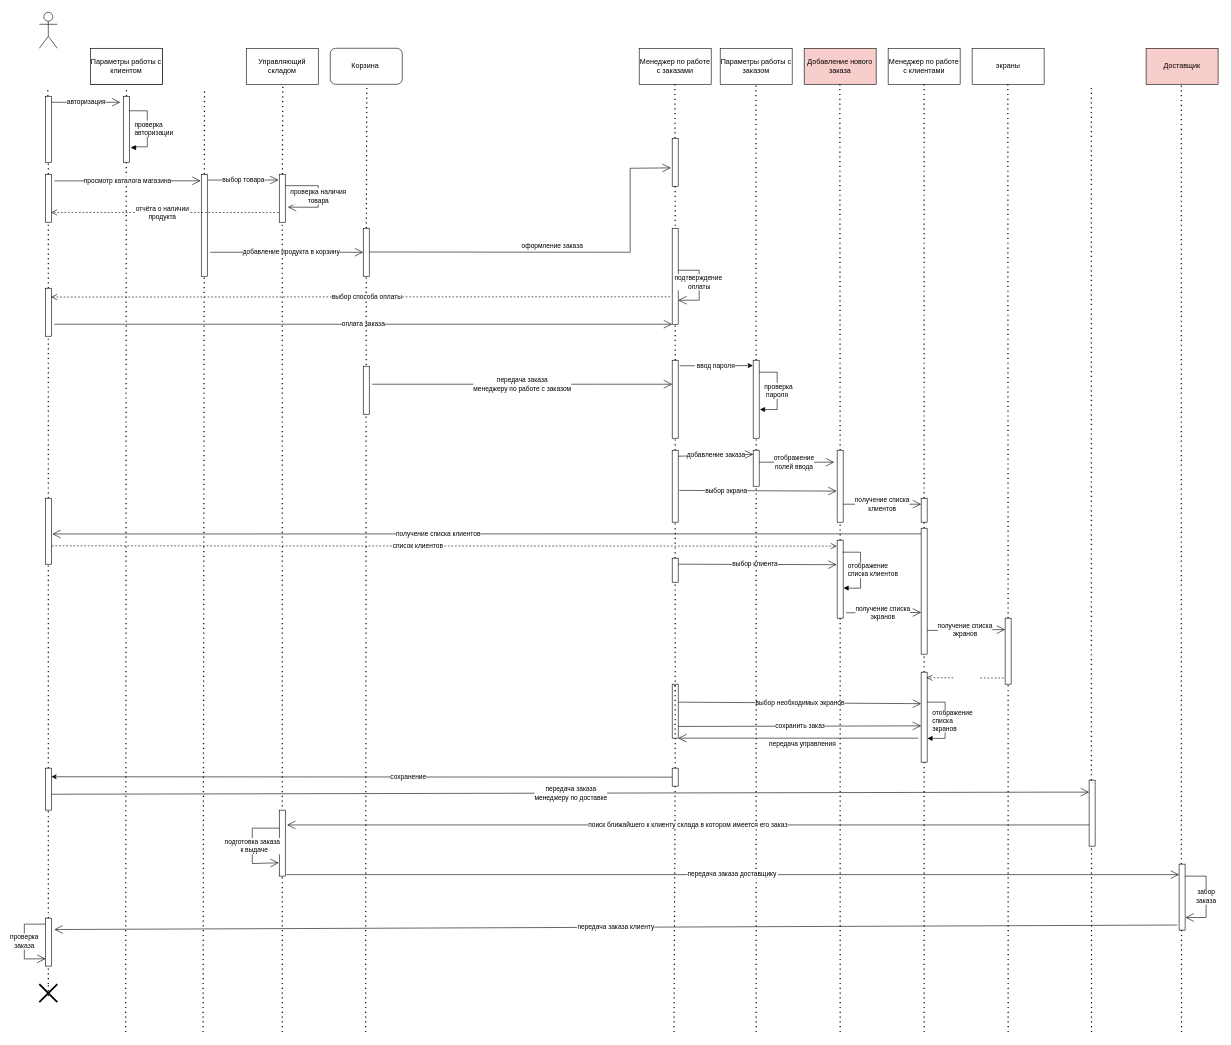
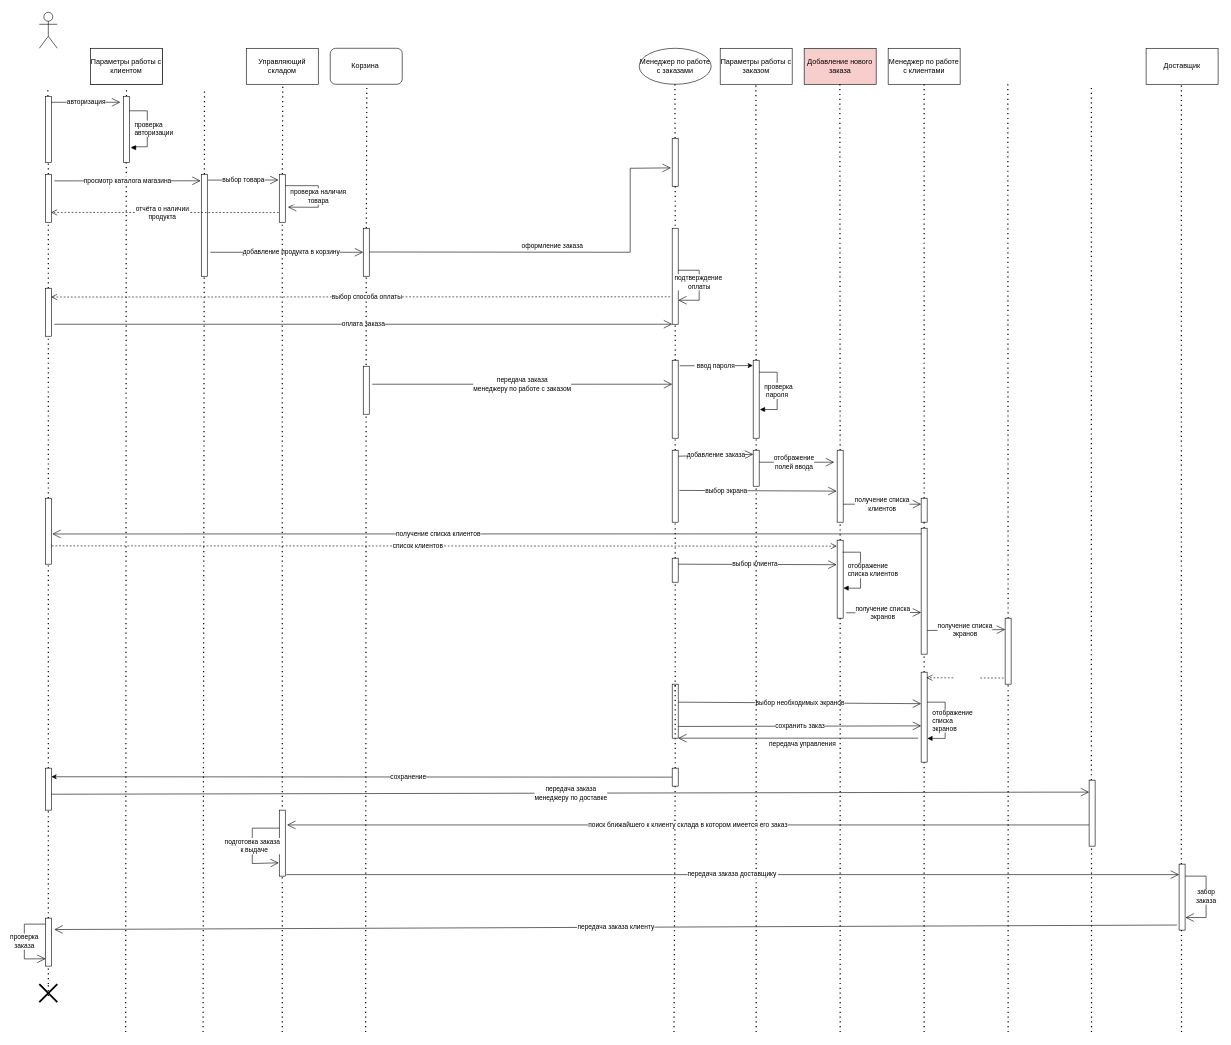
(675, 66) -> (675, 66)
(1008, 66) -> none
(1182, 66) -> (1182, 66)
